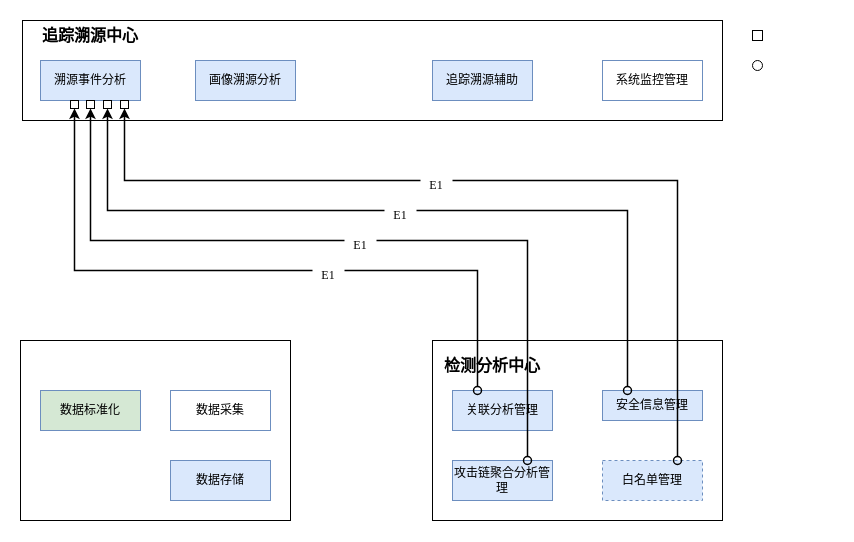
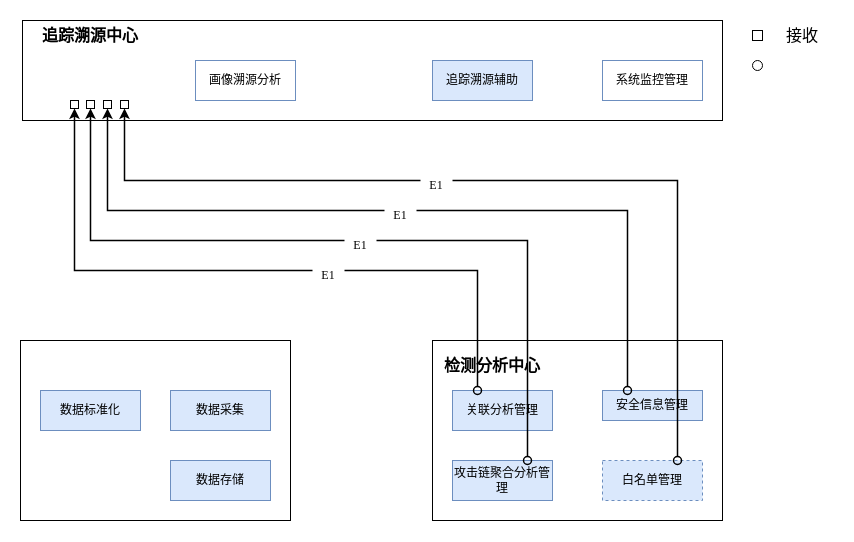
none -> (803, 36)
(91, 81) -> none
(246, 81) -> (246, 81)
(91, 411) -> (91, 411)
(221, 411) -> (221, 411)
